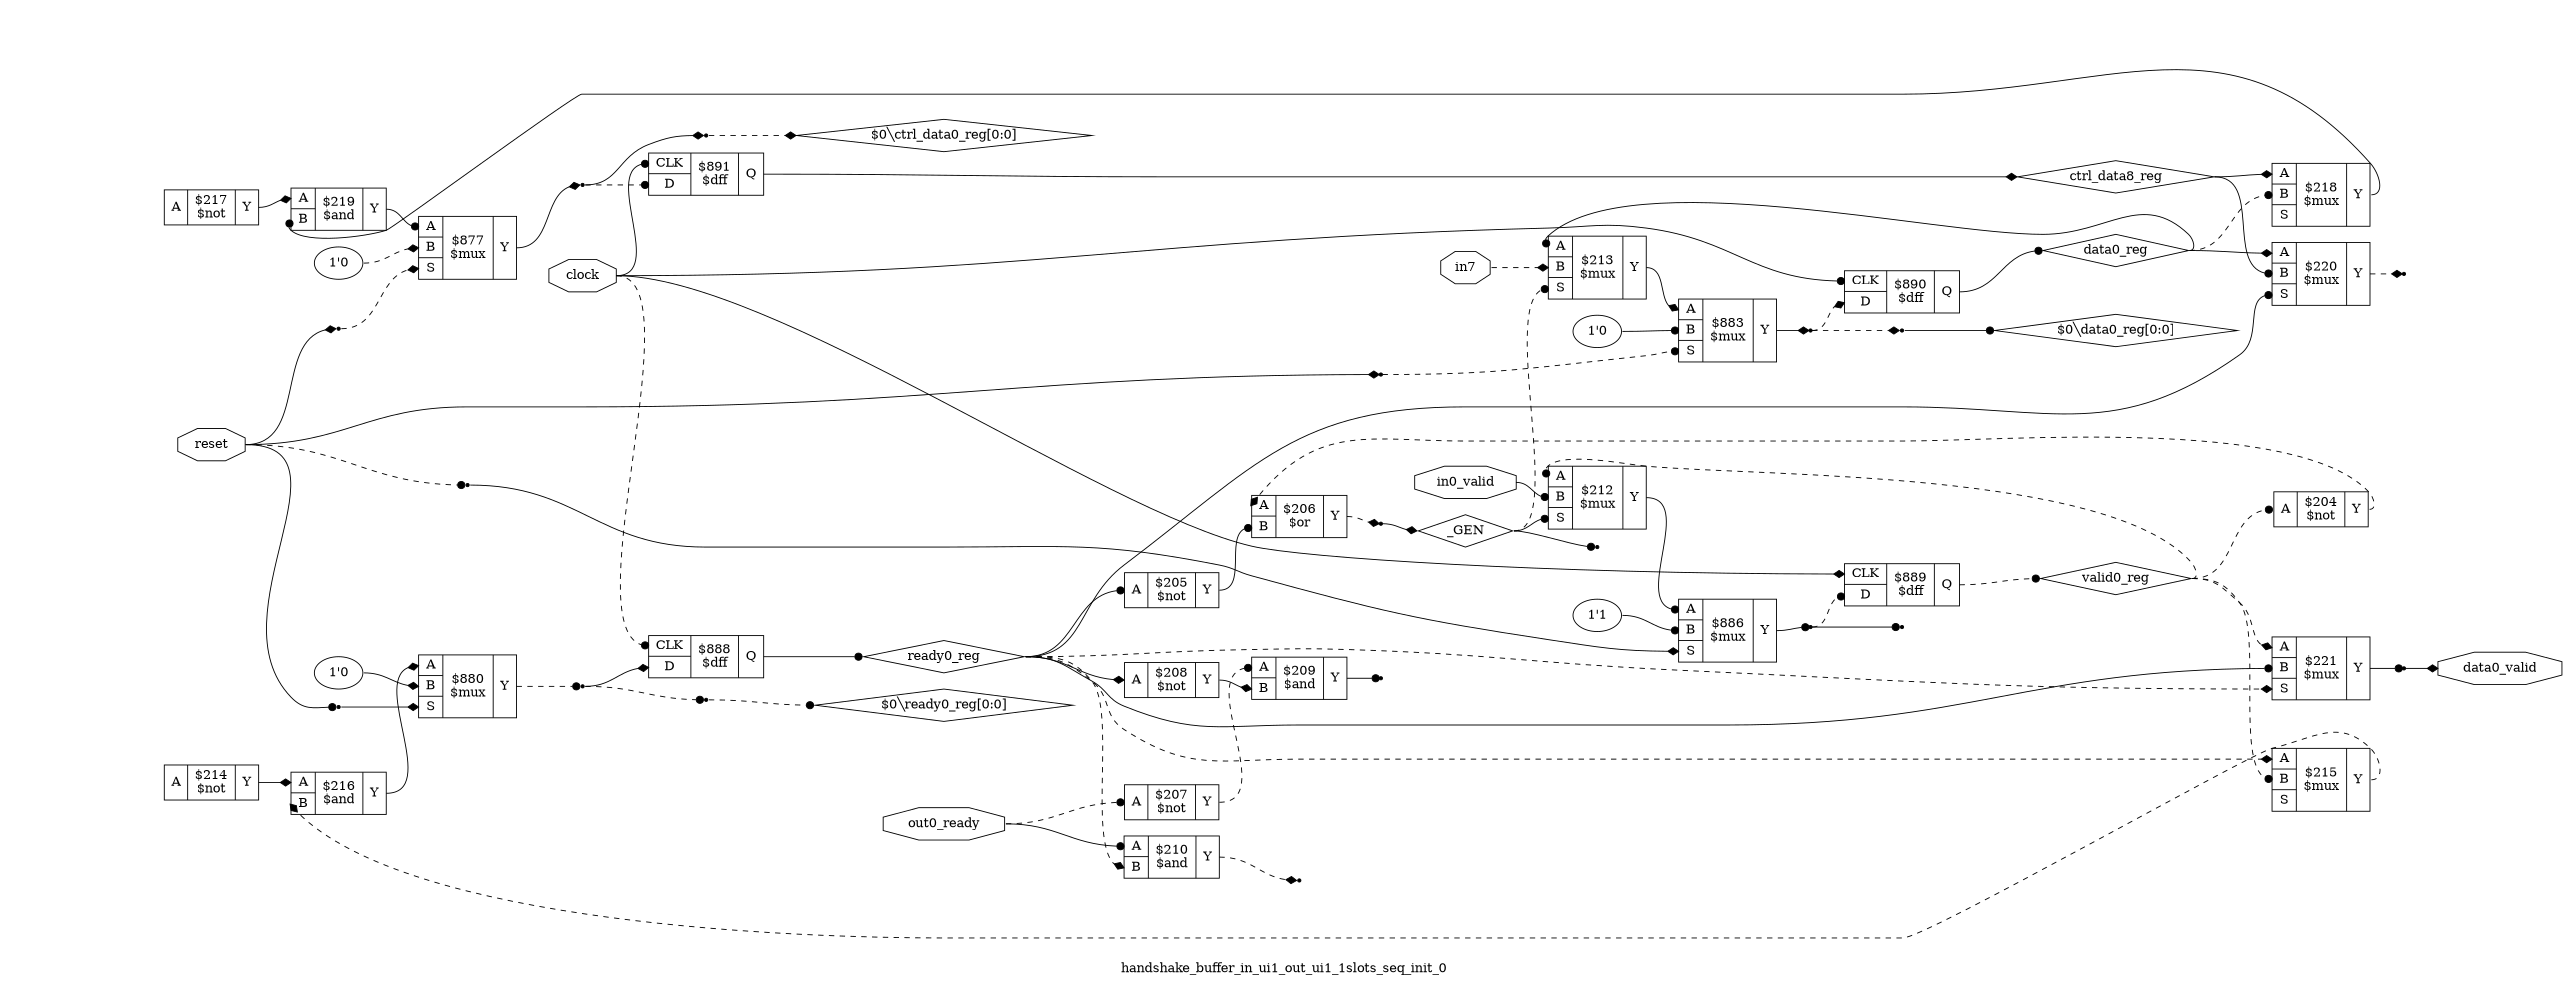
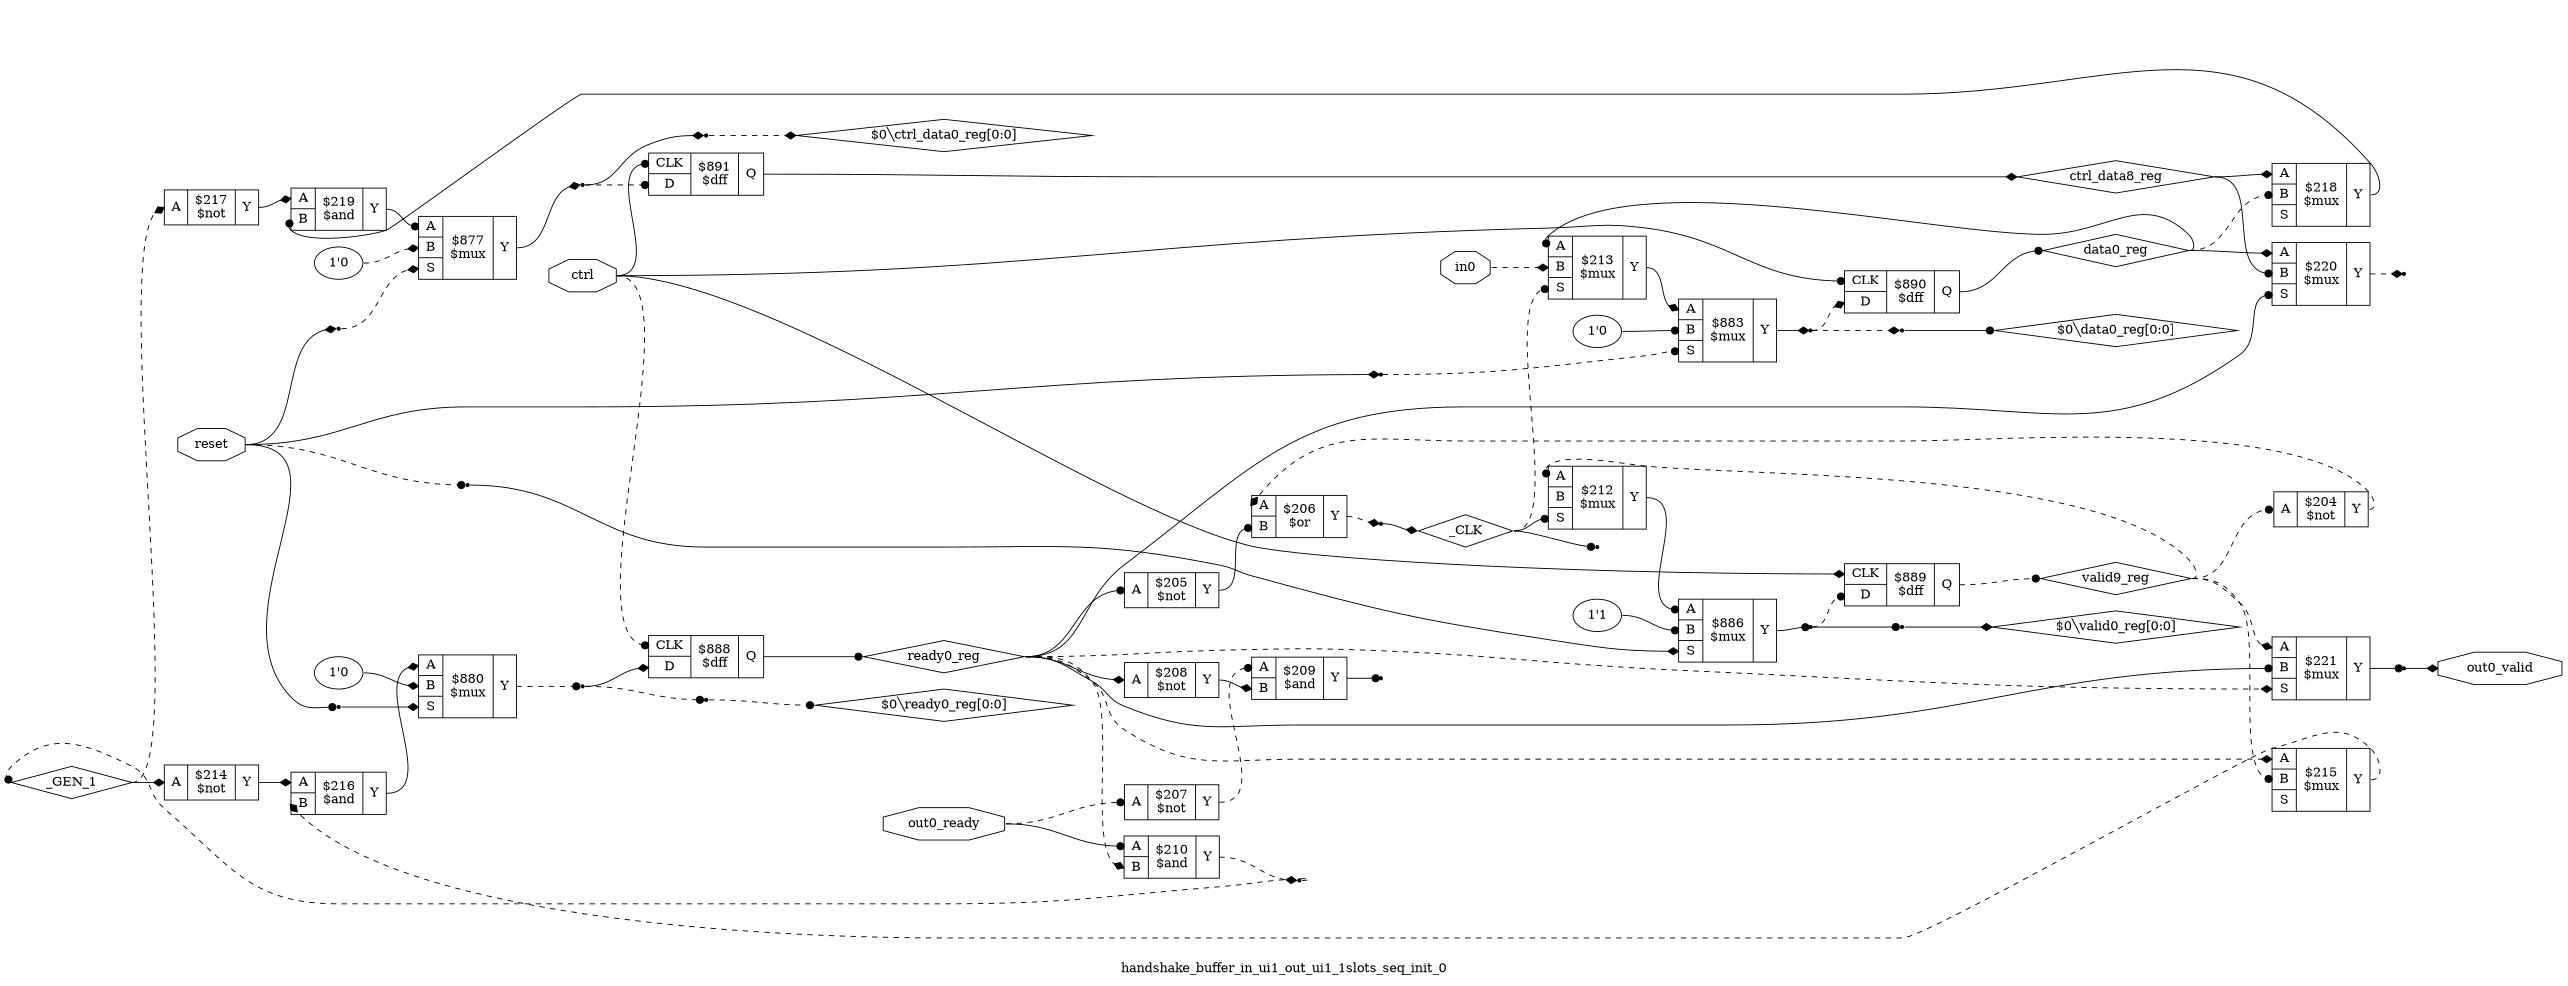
(1465, 268) -> (1465, 268)
(583, 276) -> (583, 276)
(1465, 482) -> none
(1465, 531) -> (1465, 531)
(2116, 579) -> (2116, 579)
none -> (2116, 627)
(2500, 668) -> (2500, 668)
none -> (72, 783)
